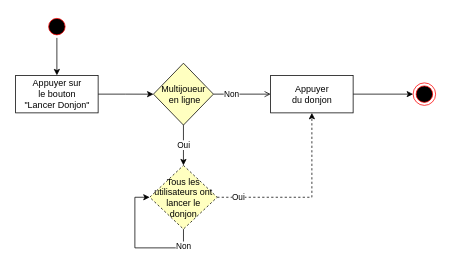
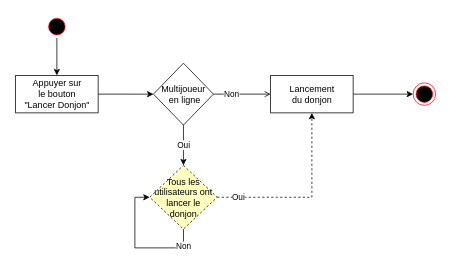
(183, 94) -> (183, 94)
(312, 94) -> (312, 94)
